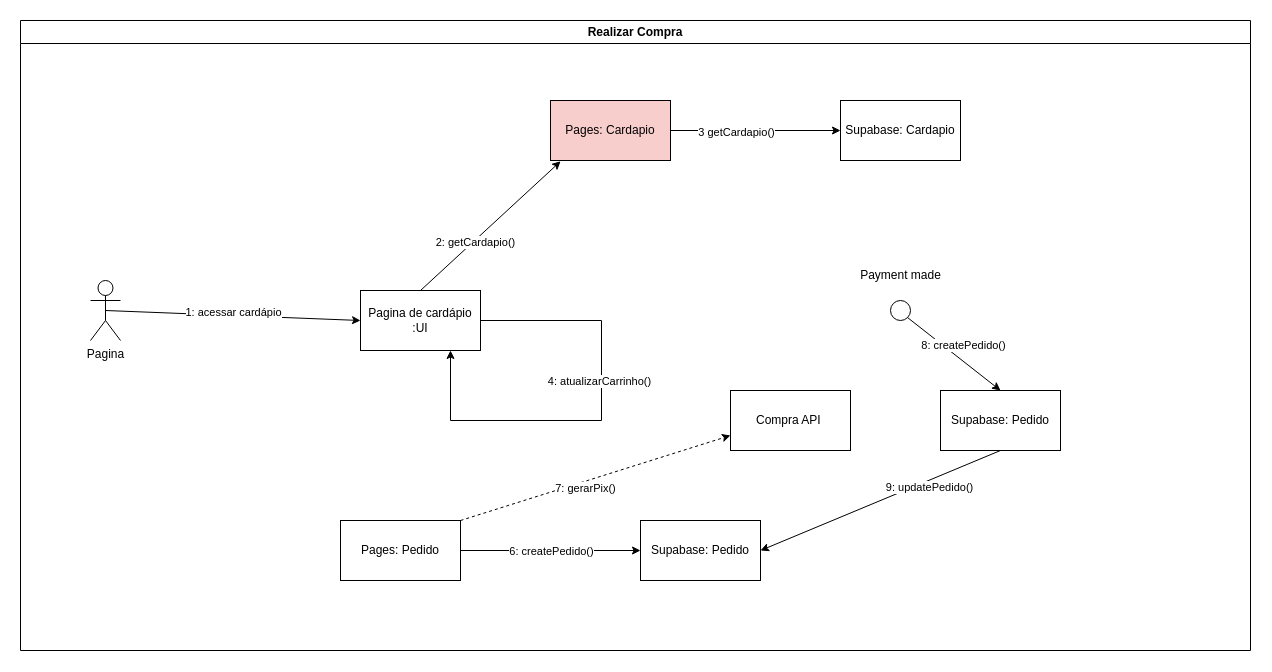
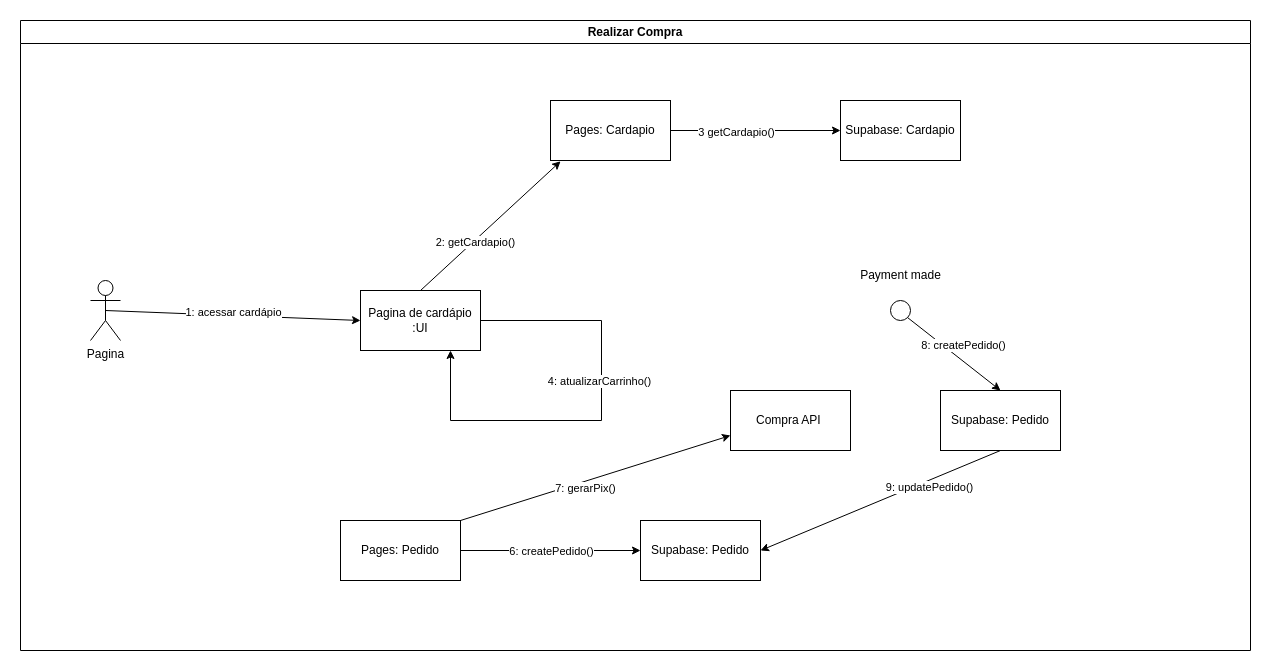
(611, 131) -> (611, 131)
(653, 460) -> (653, 460)
